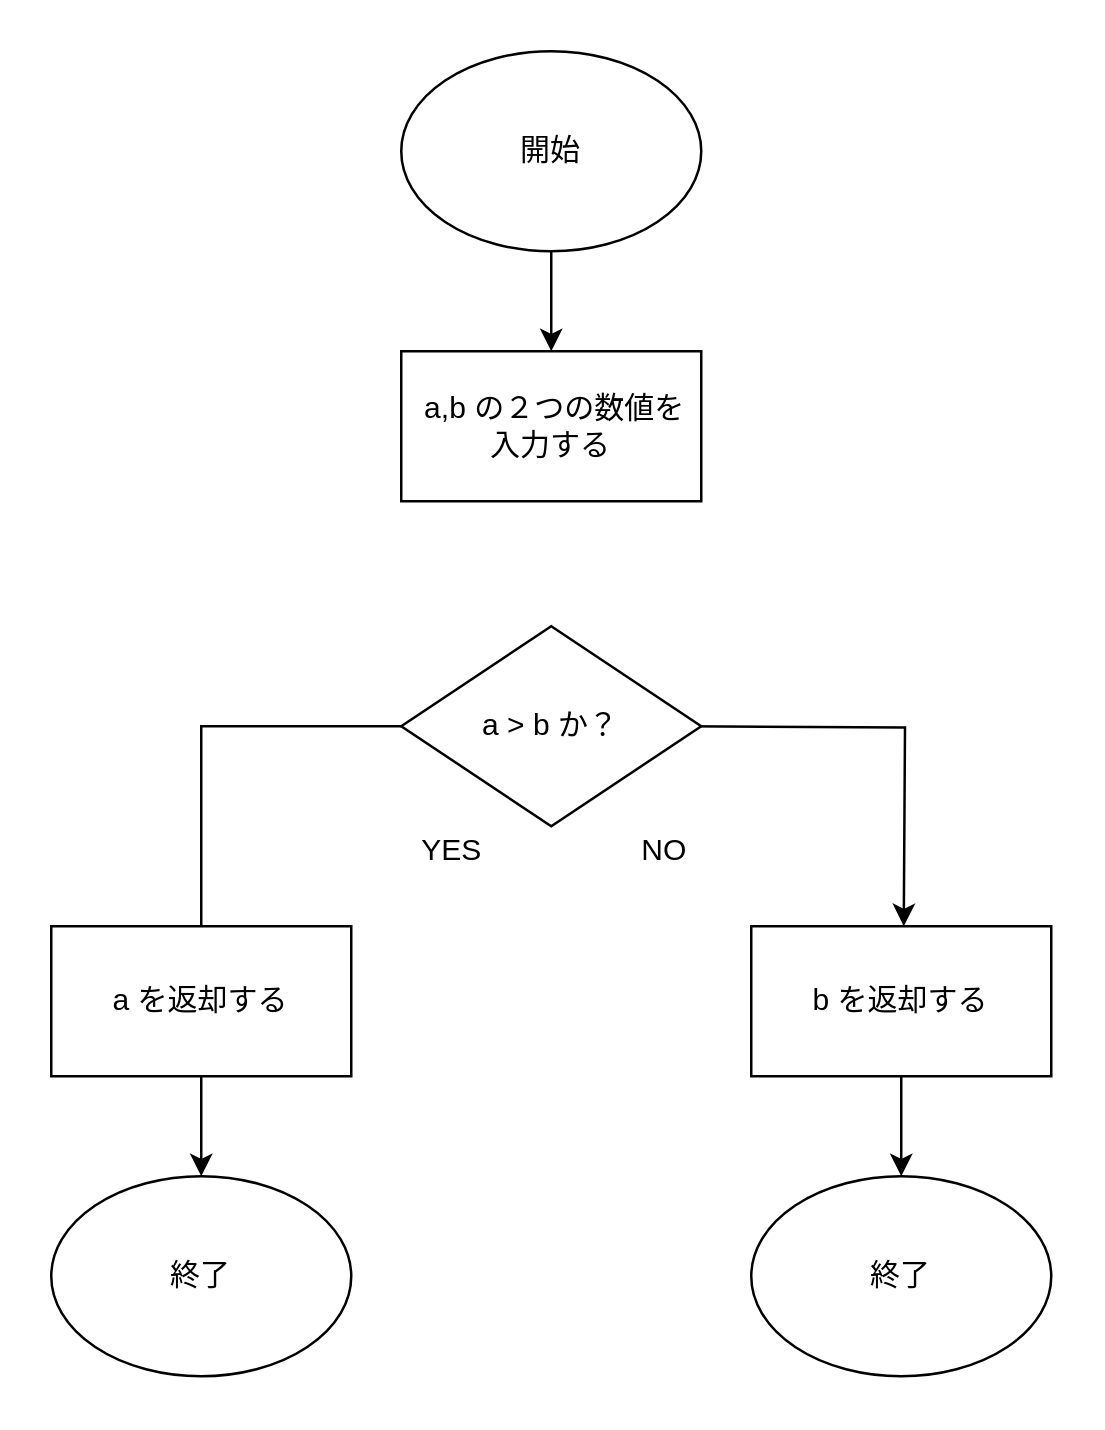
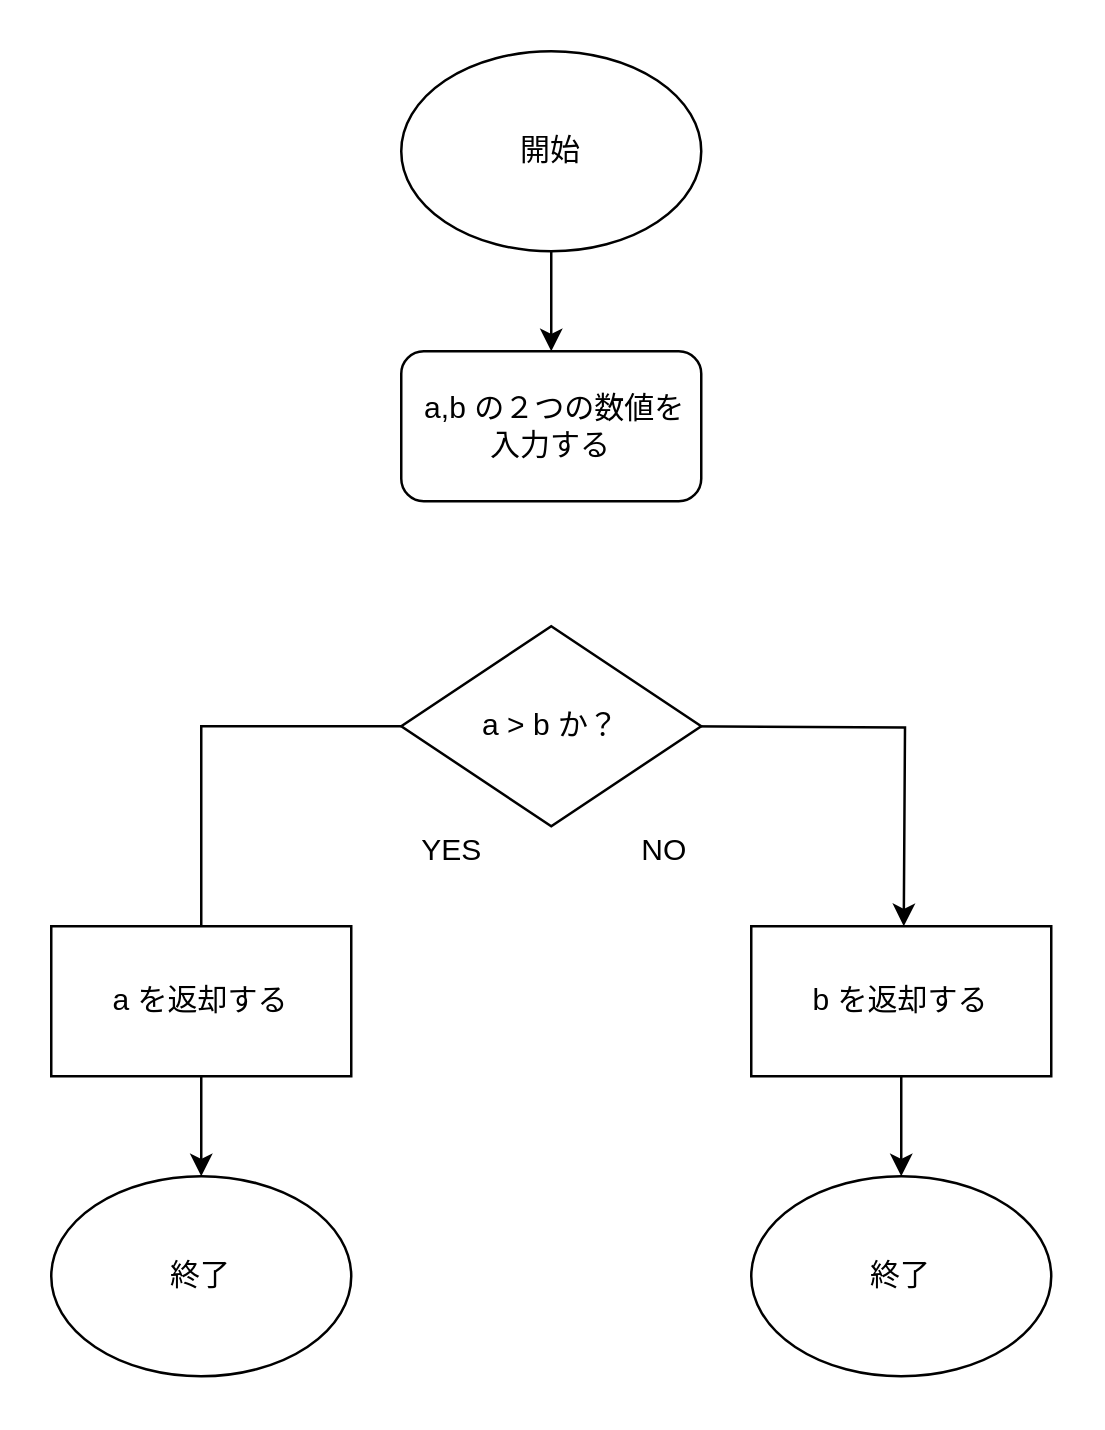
(551, 426) -> (551, 426)
